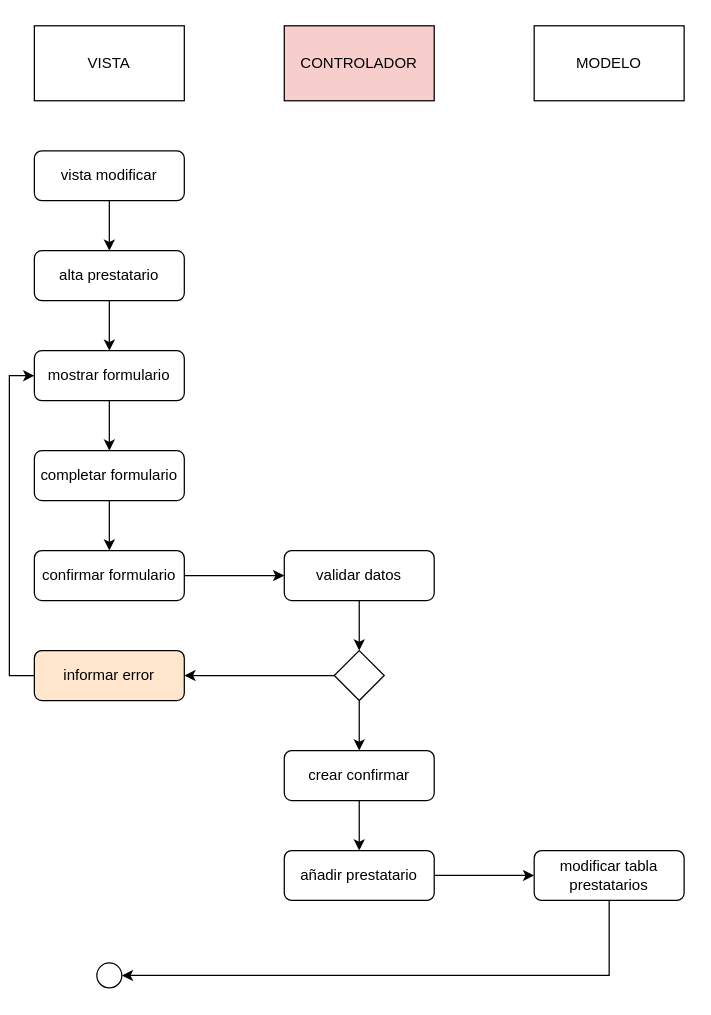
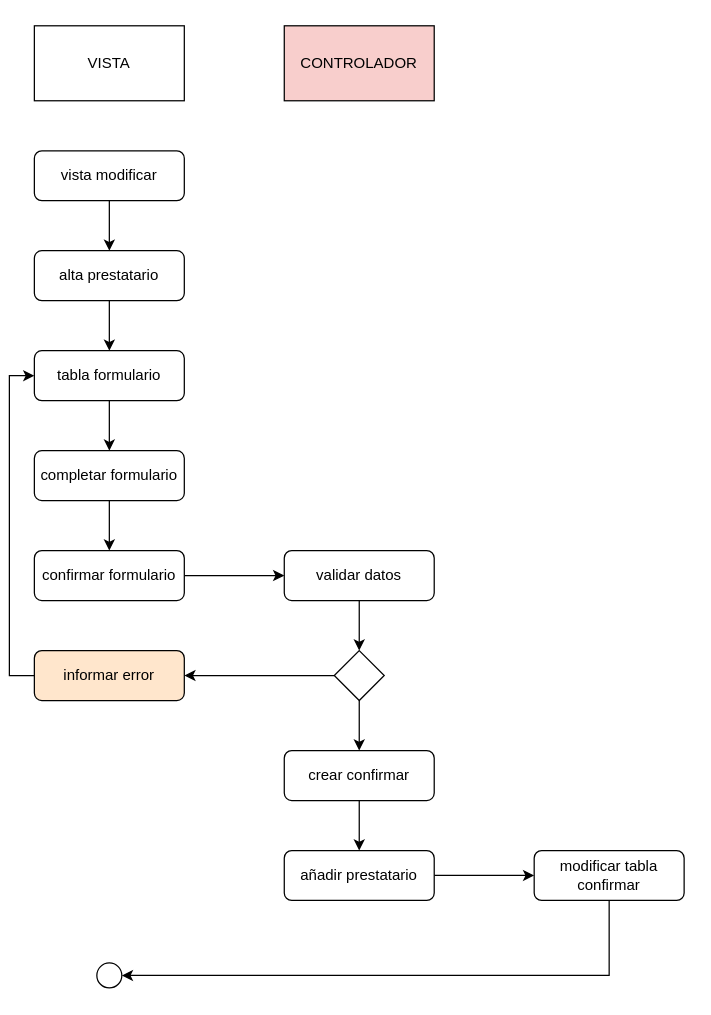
(609, 63) -> none
(109, 376) -> (109, 376)
(609, 876) -> (609, 876)
